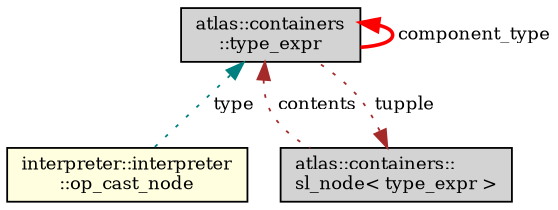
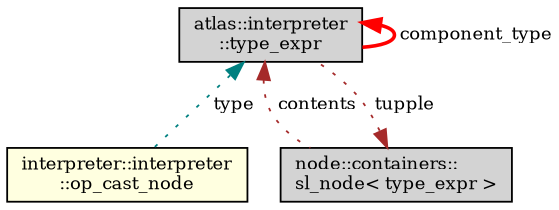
(271, 35) -> (271, 35)
(396, 175) -> (396, 175)
